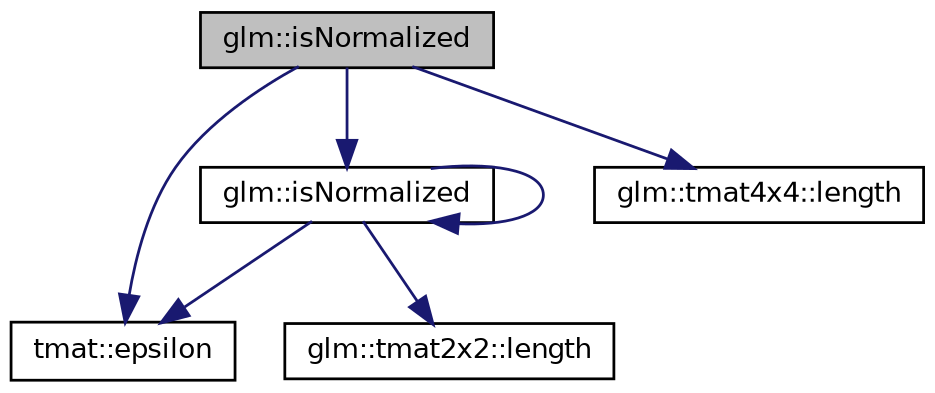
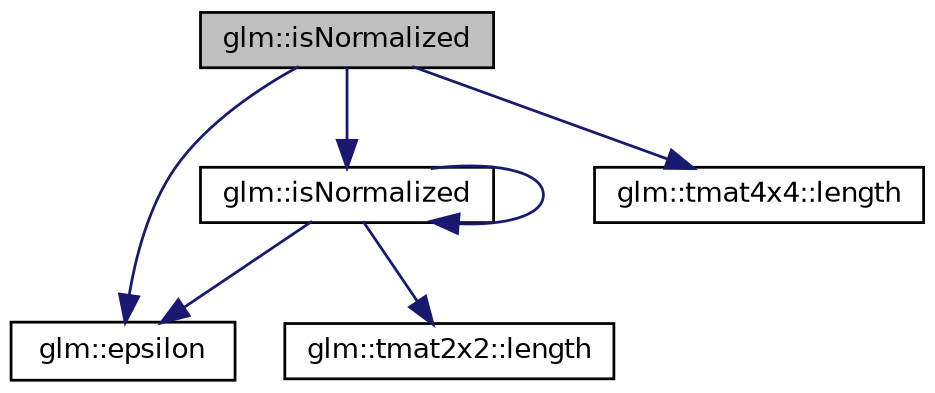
(123, 351) -> (123, 351)
